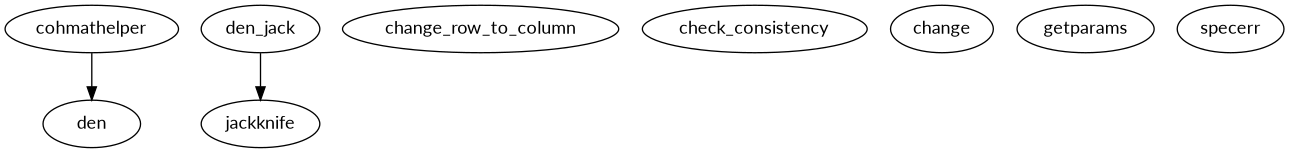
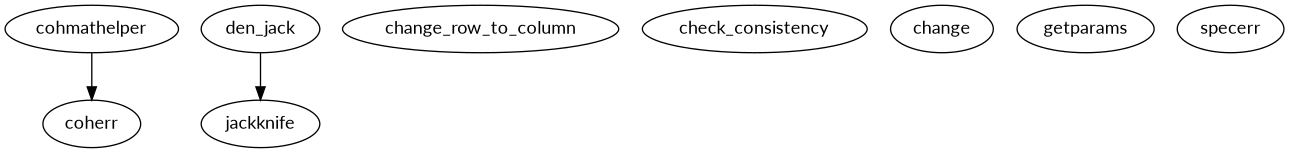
(92, 124) -> (92, 124)
